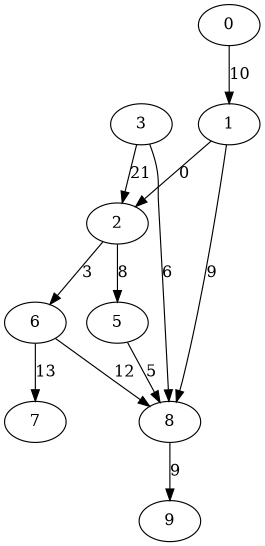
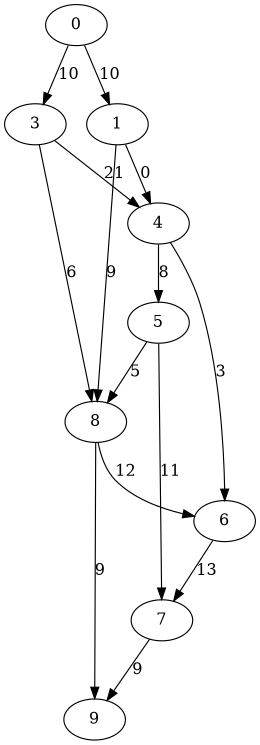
none -> (58, 69)
(117, 223) -> (158, 223)
(98, 369) -> (129, 491)
none -> (160, 466)
none -> (132, 665)
